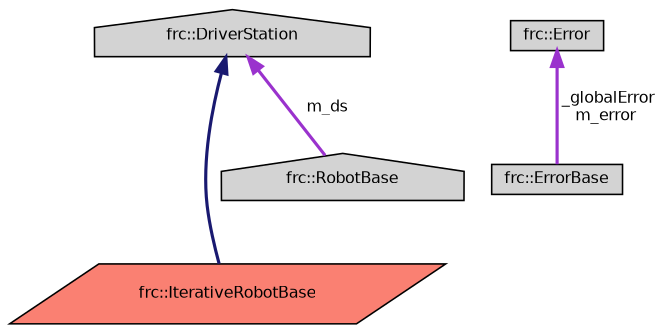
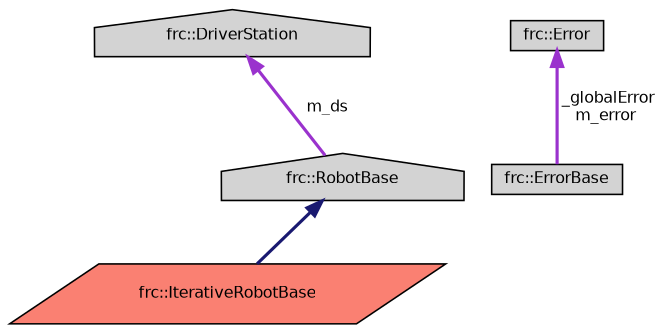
(206, 168) -> (284, 238)
